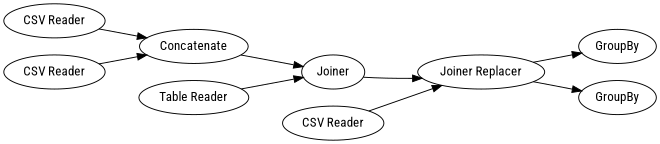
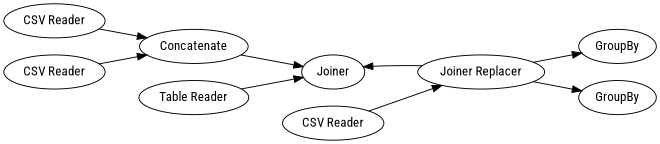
(388, 78) -> (397, 66)
